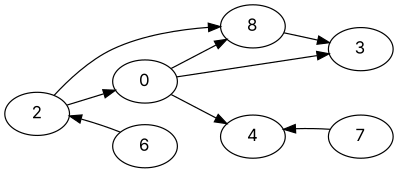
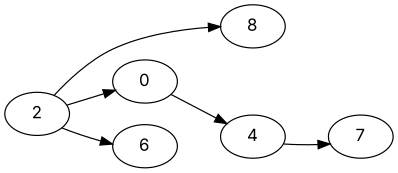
(361, 49) -> none
(194, 57) -> none
(101, 125) -> (81, 135)
(313, 129) -> (301, 145)
